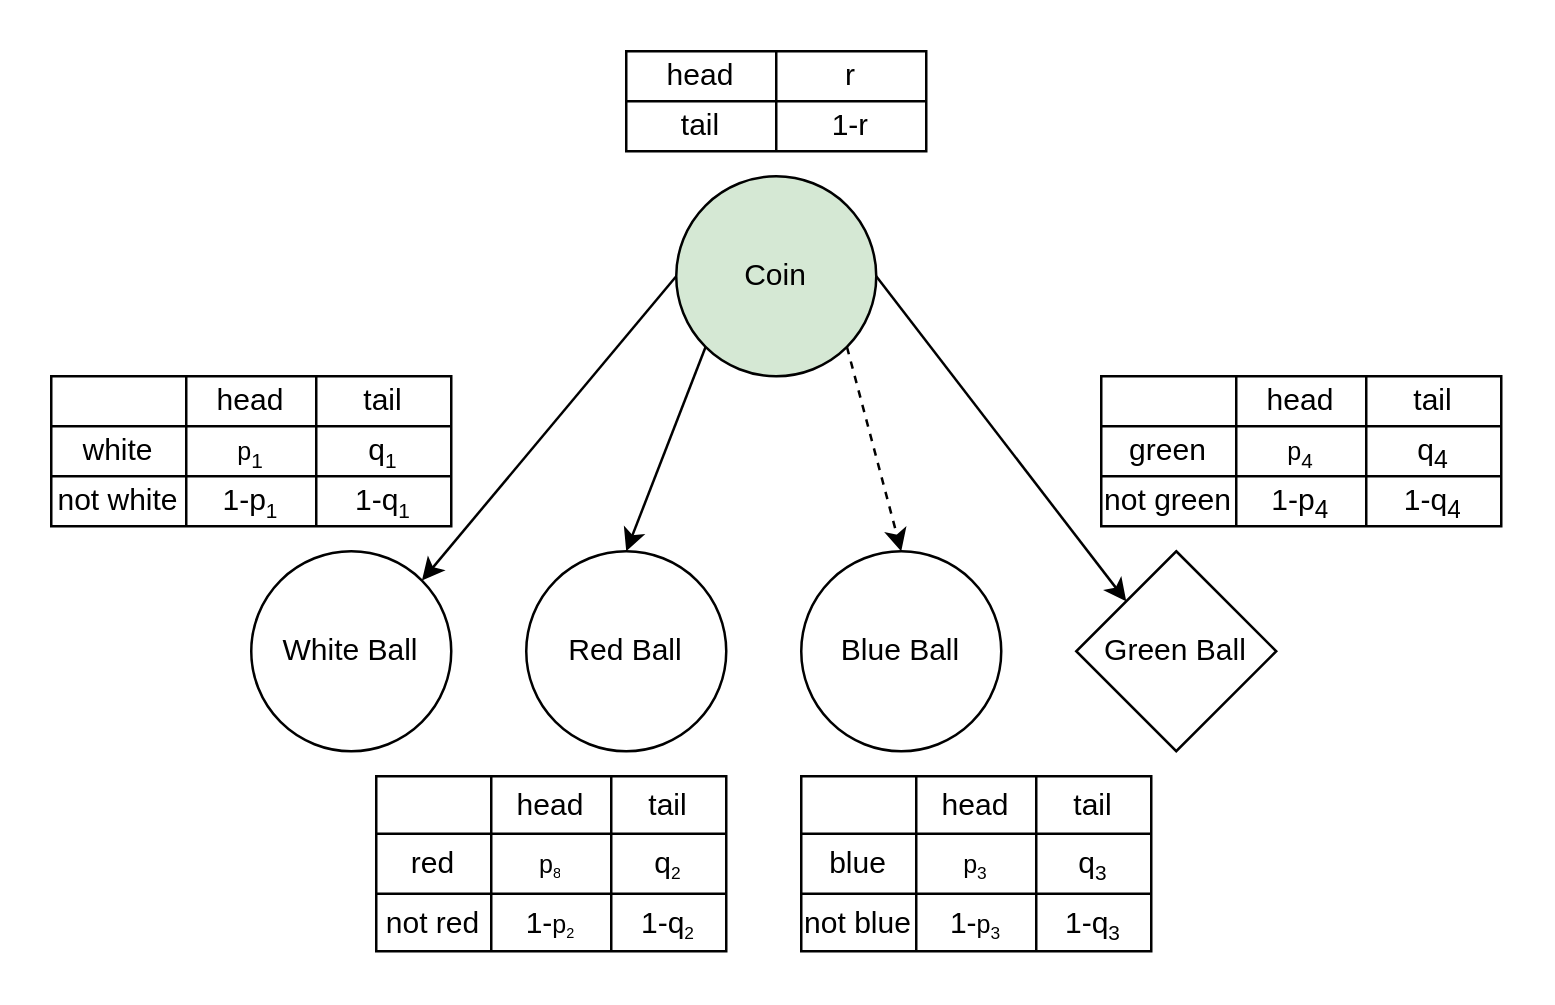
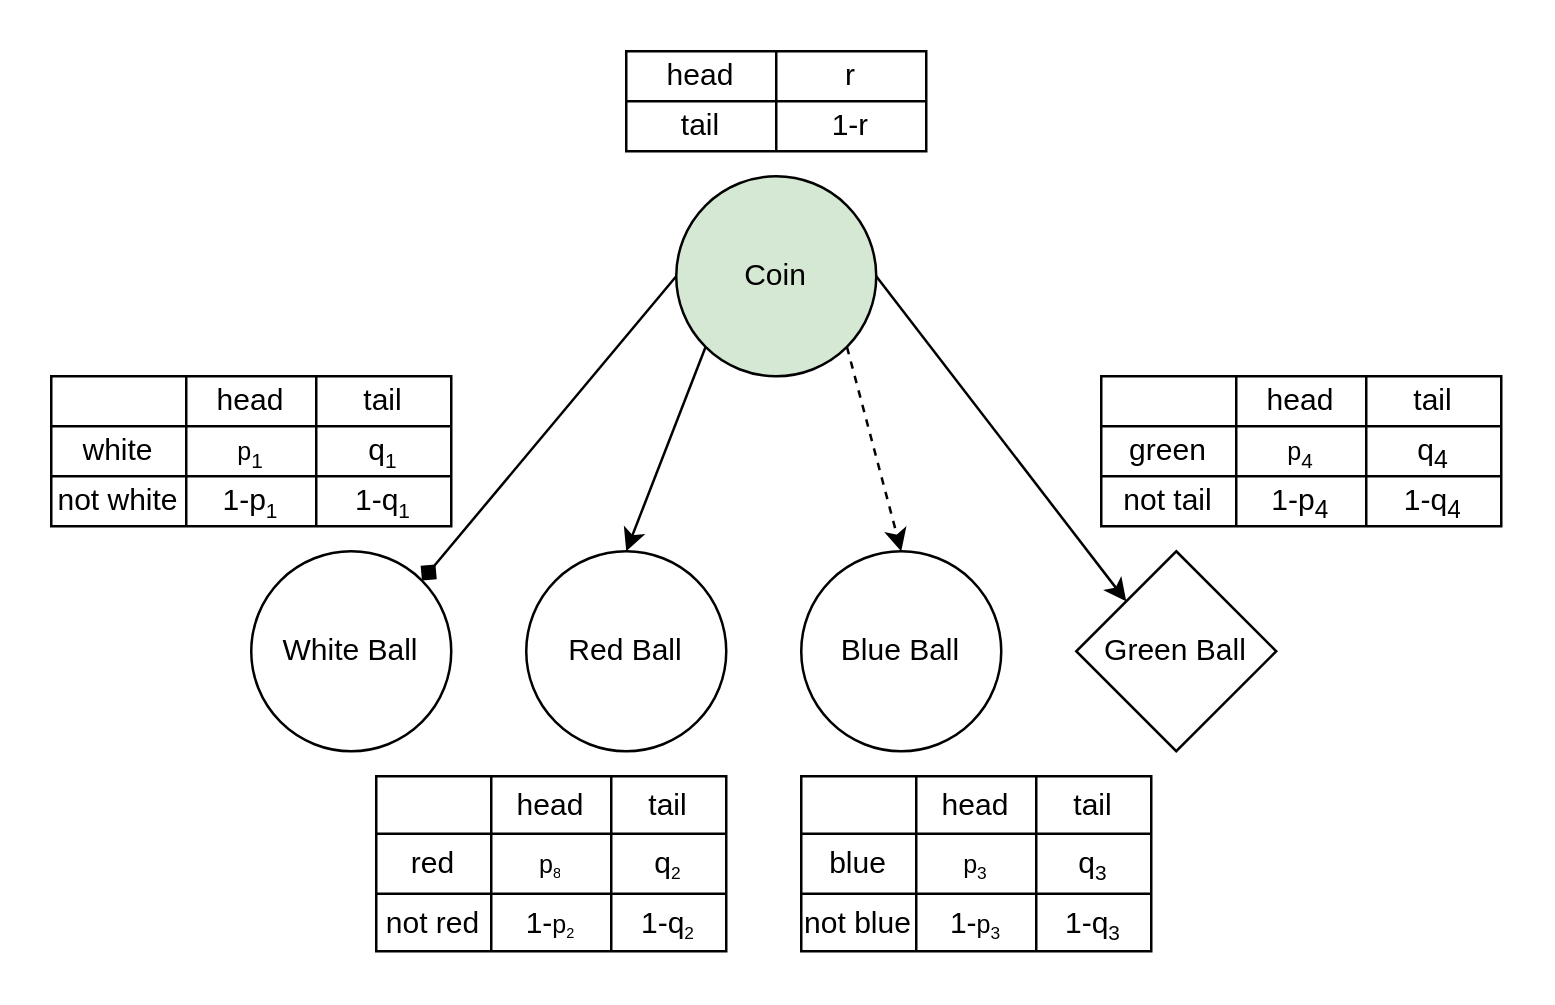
(1169, 501) -> (1169, 501)
(434, 566) -> (434, 566)
